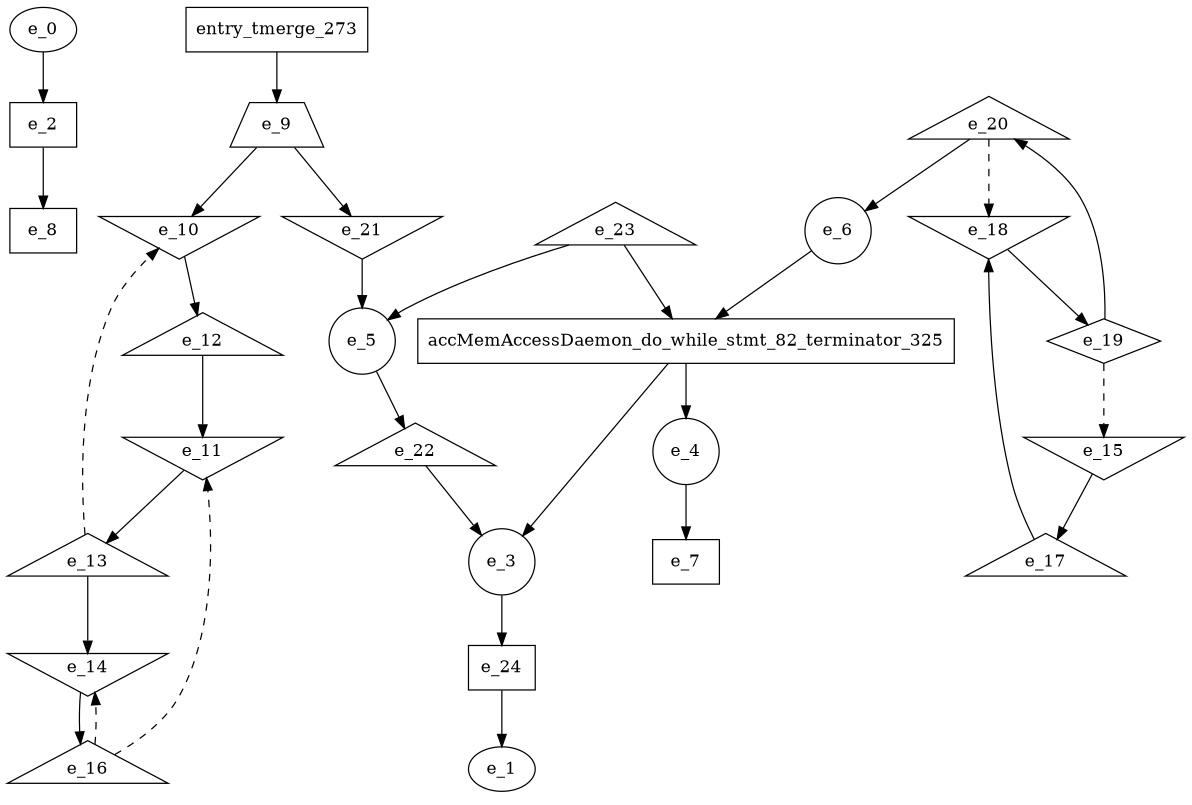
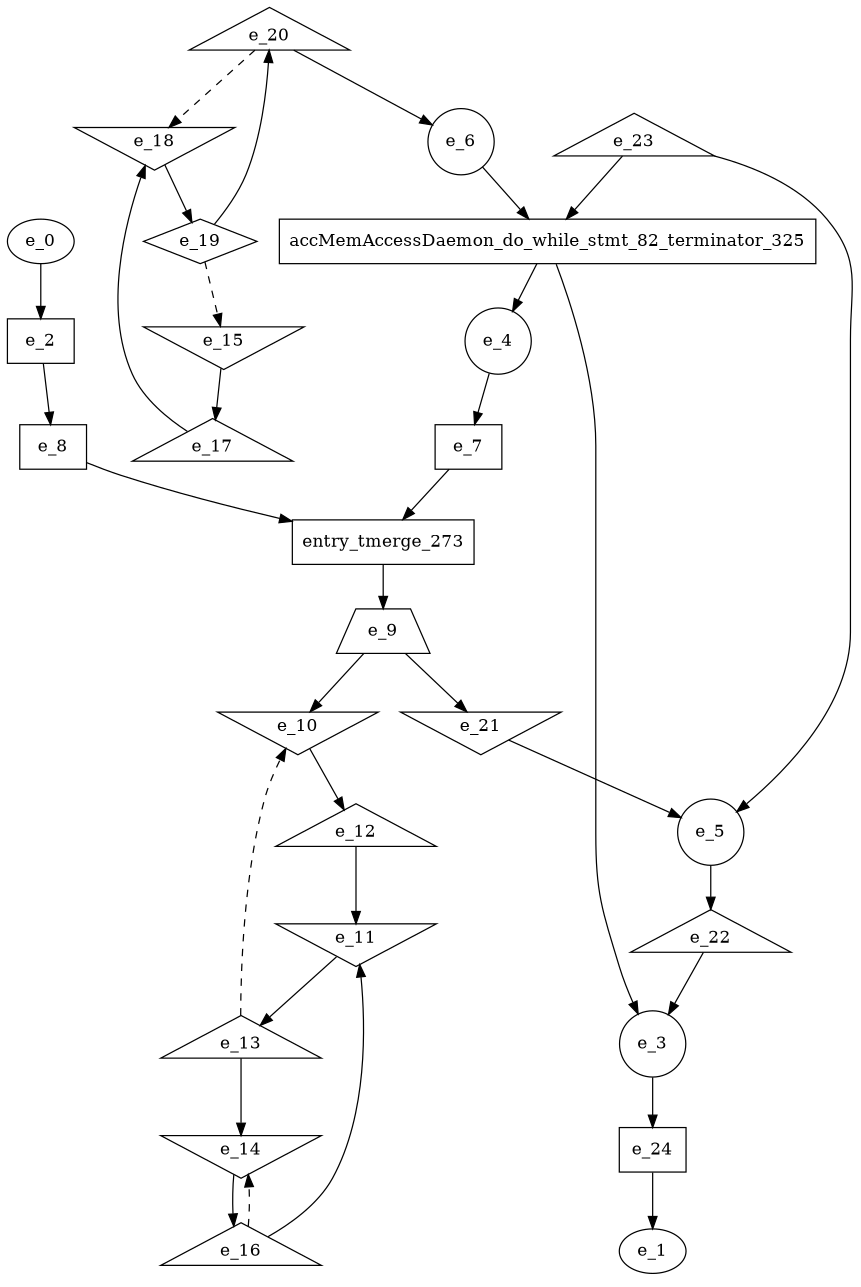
none -> (430, 490)
none -> (182, 494)
(200, 639) -> (353, 1123)
